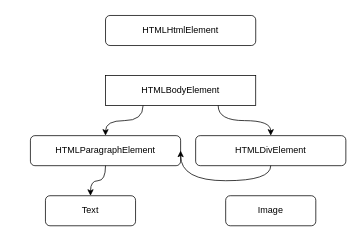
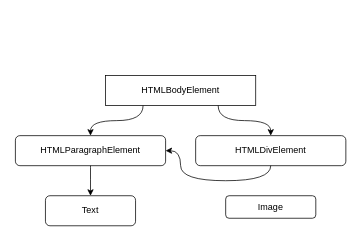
(180, 30) -> none
(105, 150) -> (90, 150)
(270, 210) -> (270, 207)
